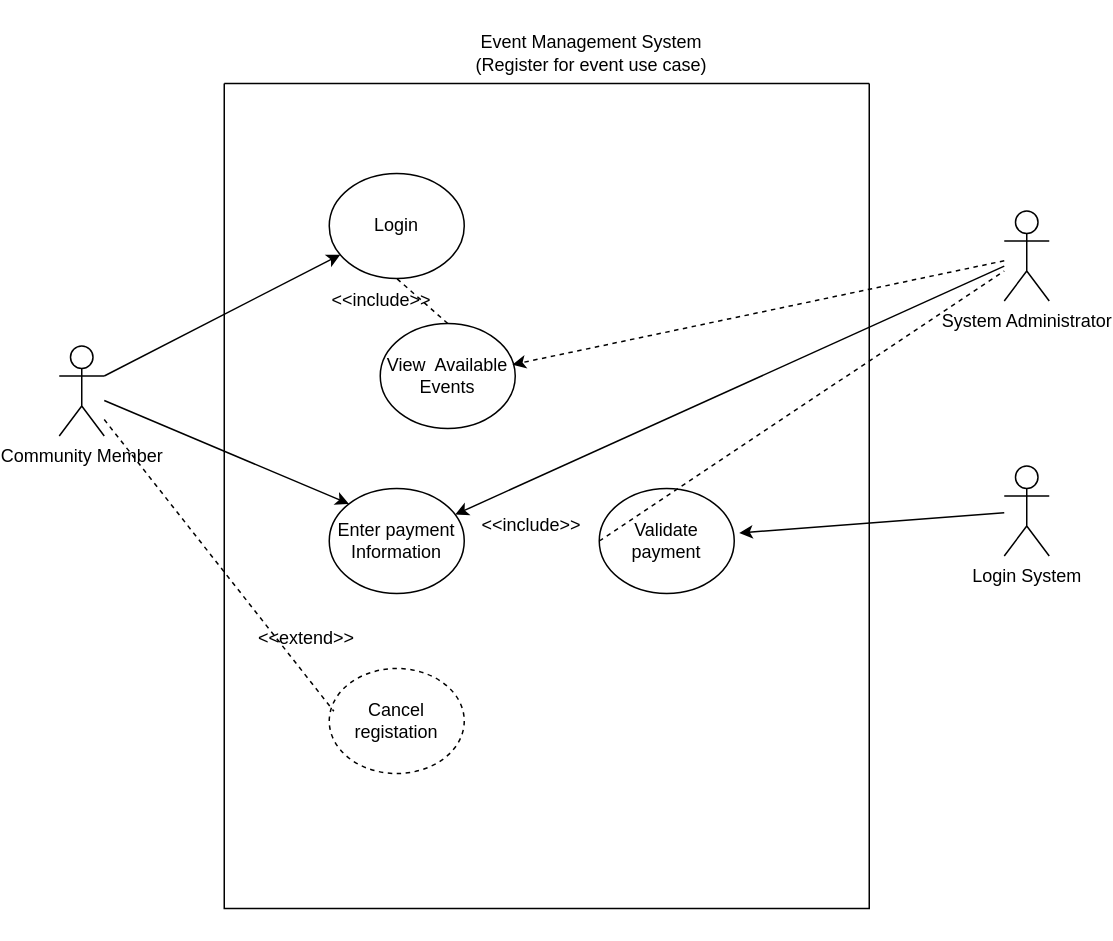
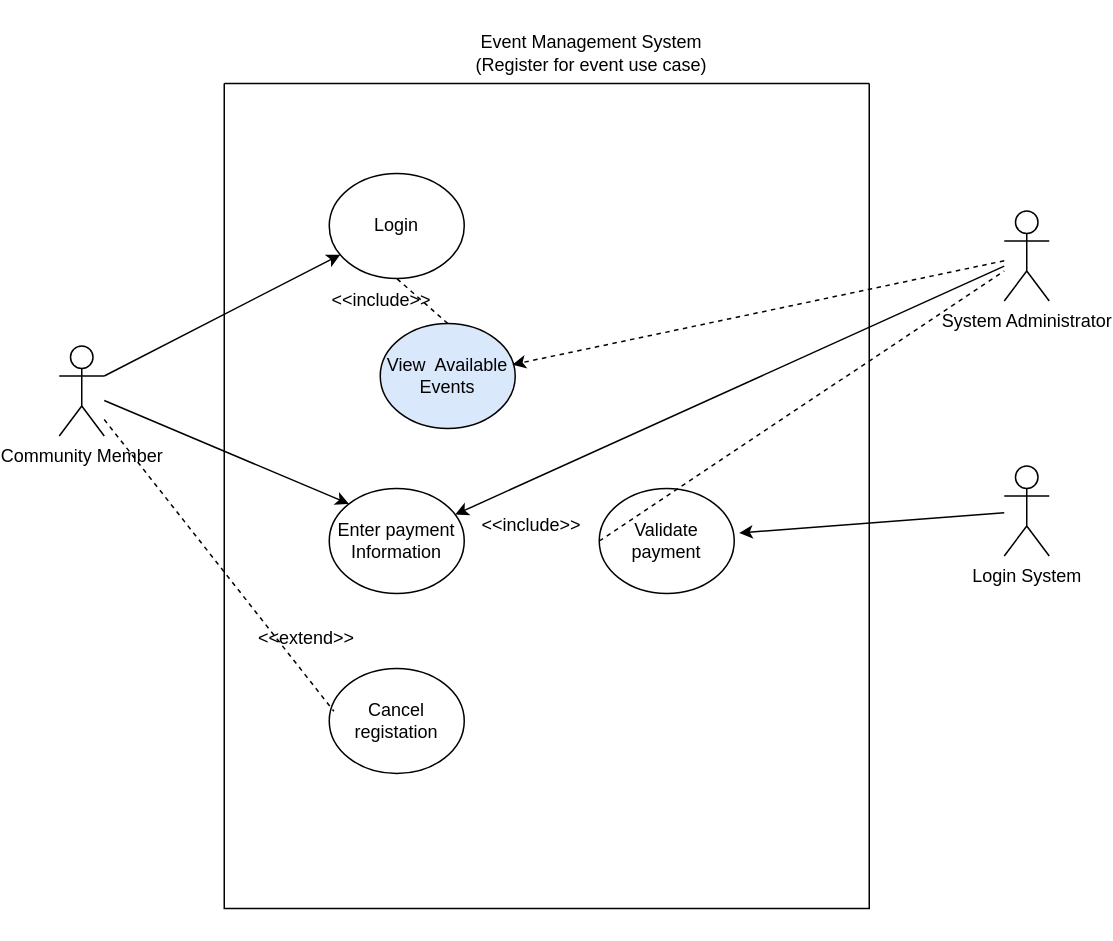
(448, 376) -> (448, 376)
(397, 721) -> (397, 721)
